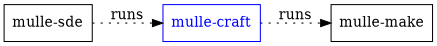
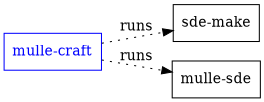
(122, 23) -> (132, 65)
(382, 23) -> (216, 23)
